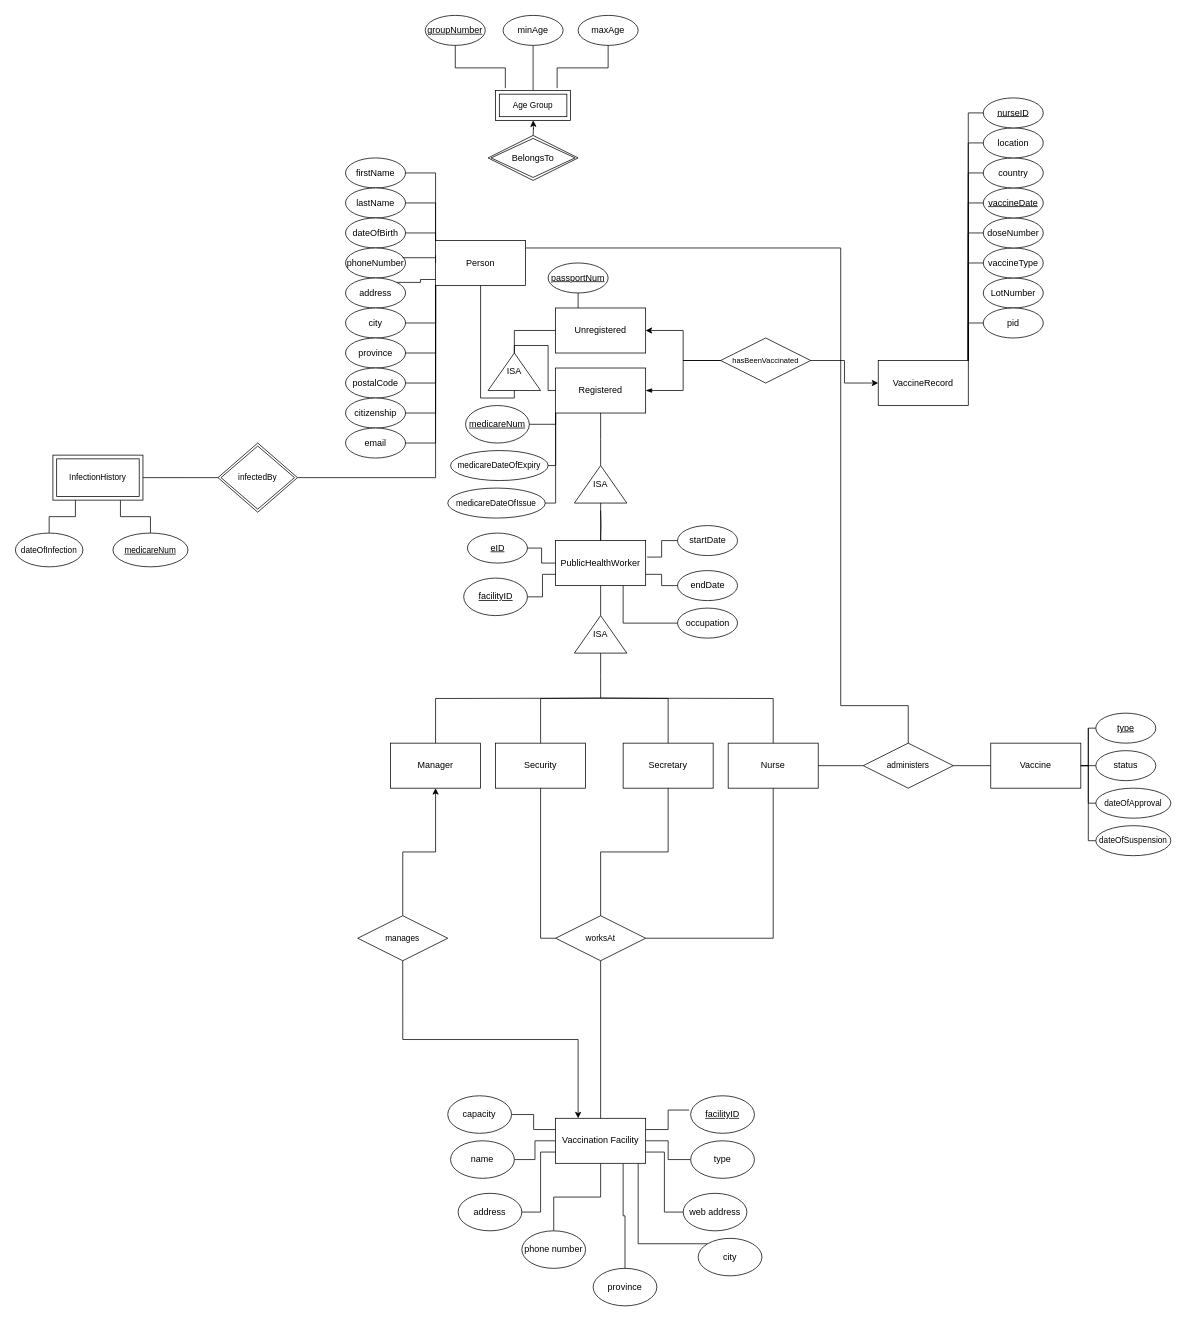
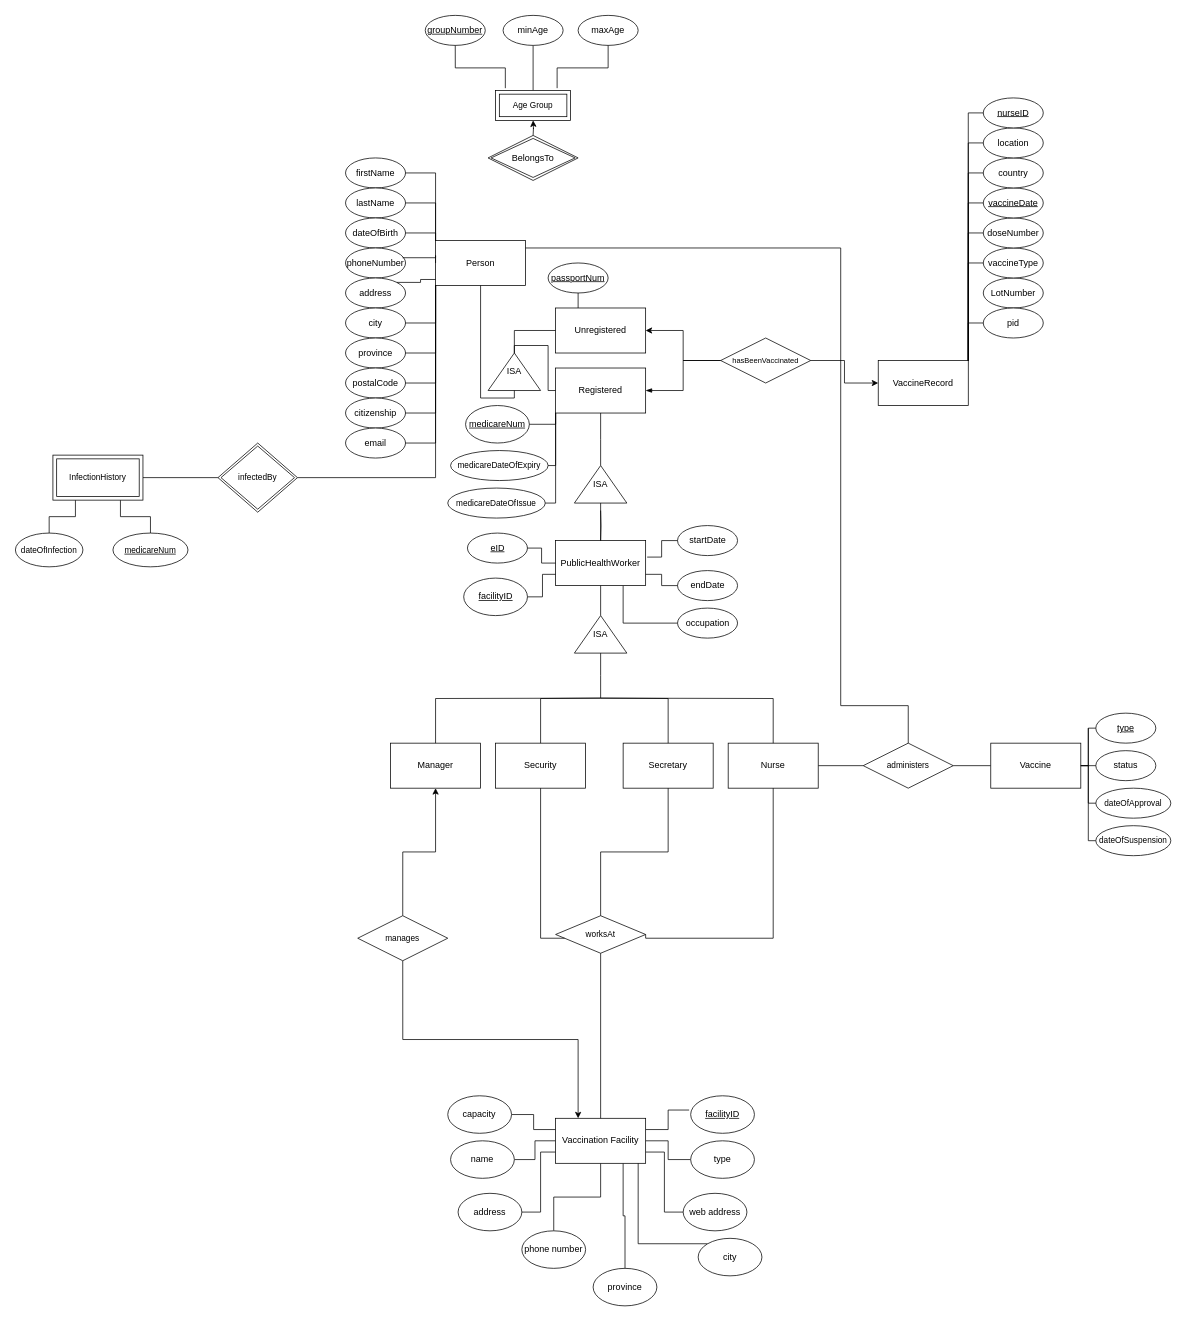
(600, 938) -> (600, 934)
